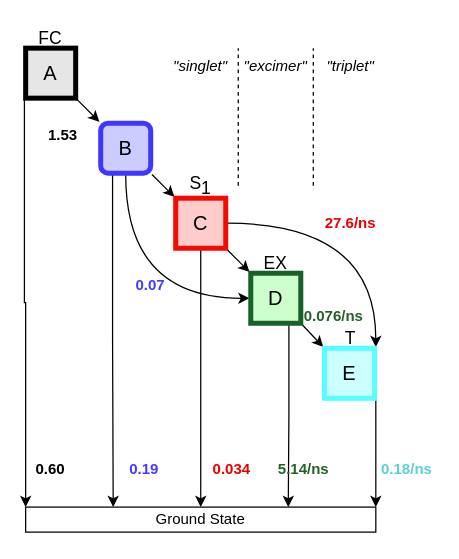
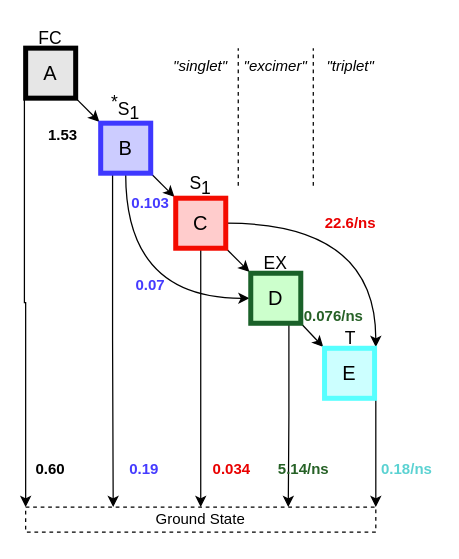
none -> (126, 108)
(126, 148) -> (126, 148)
none -> (151, 203)
(351, 223) -> (351, 223)
(201, 519) -> (201, 519)
